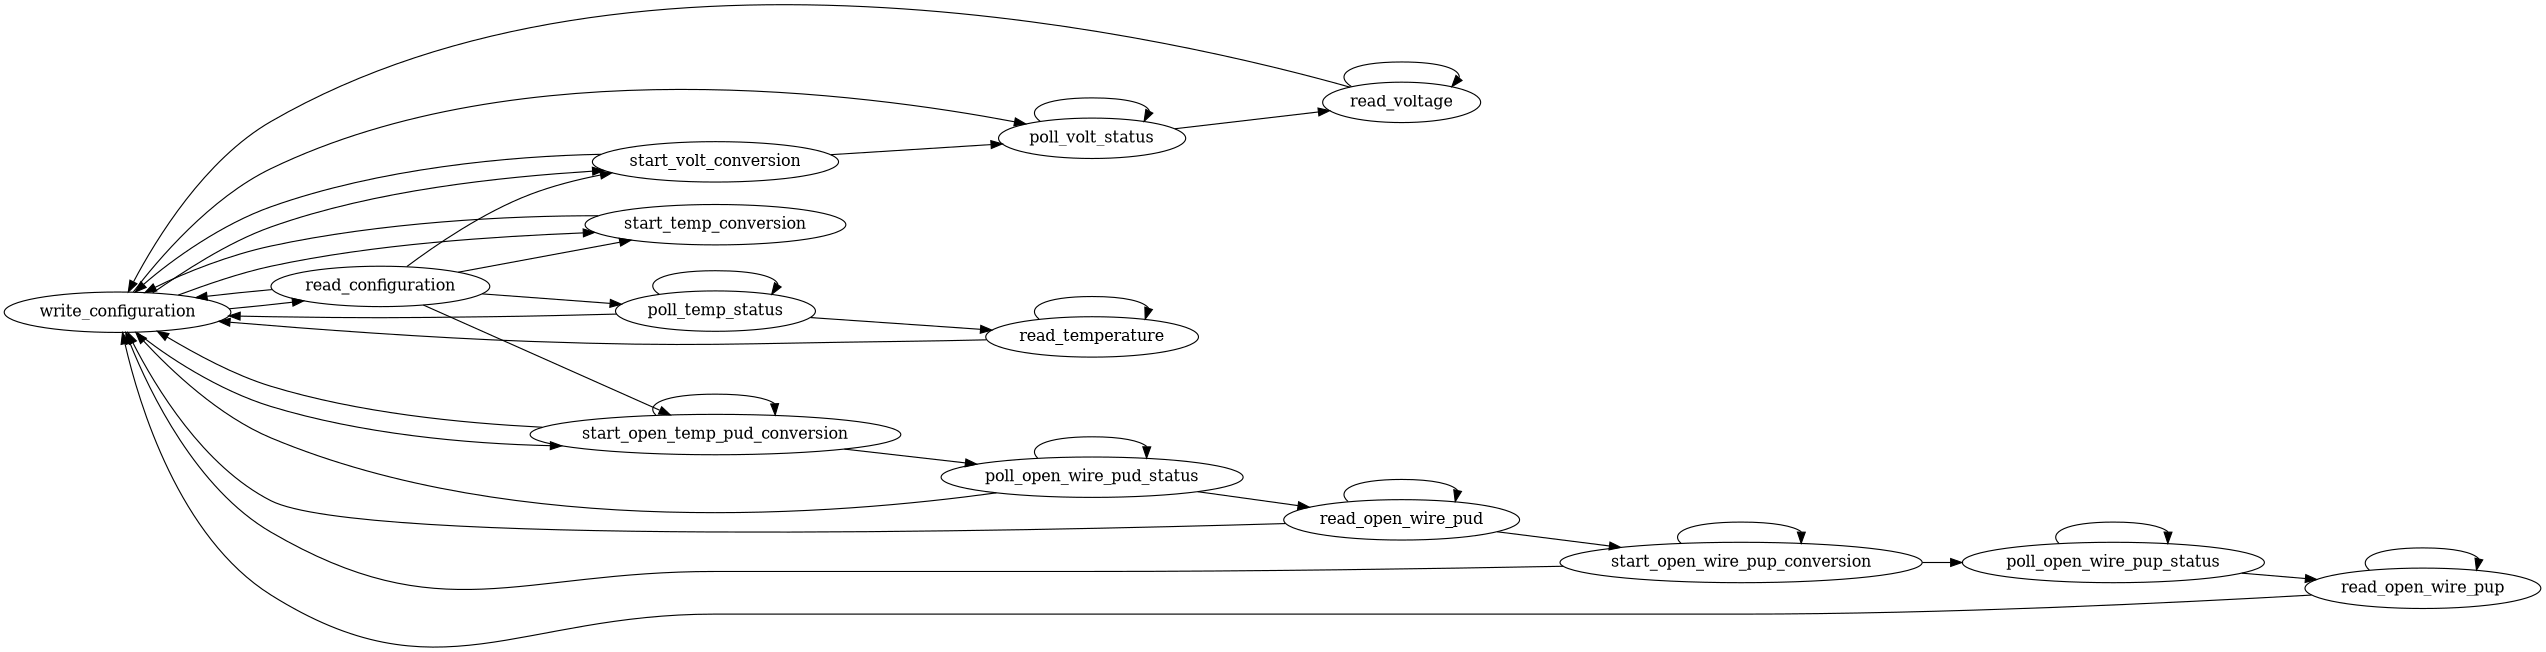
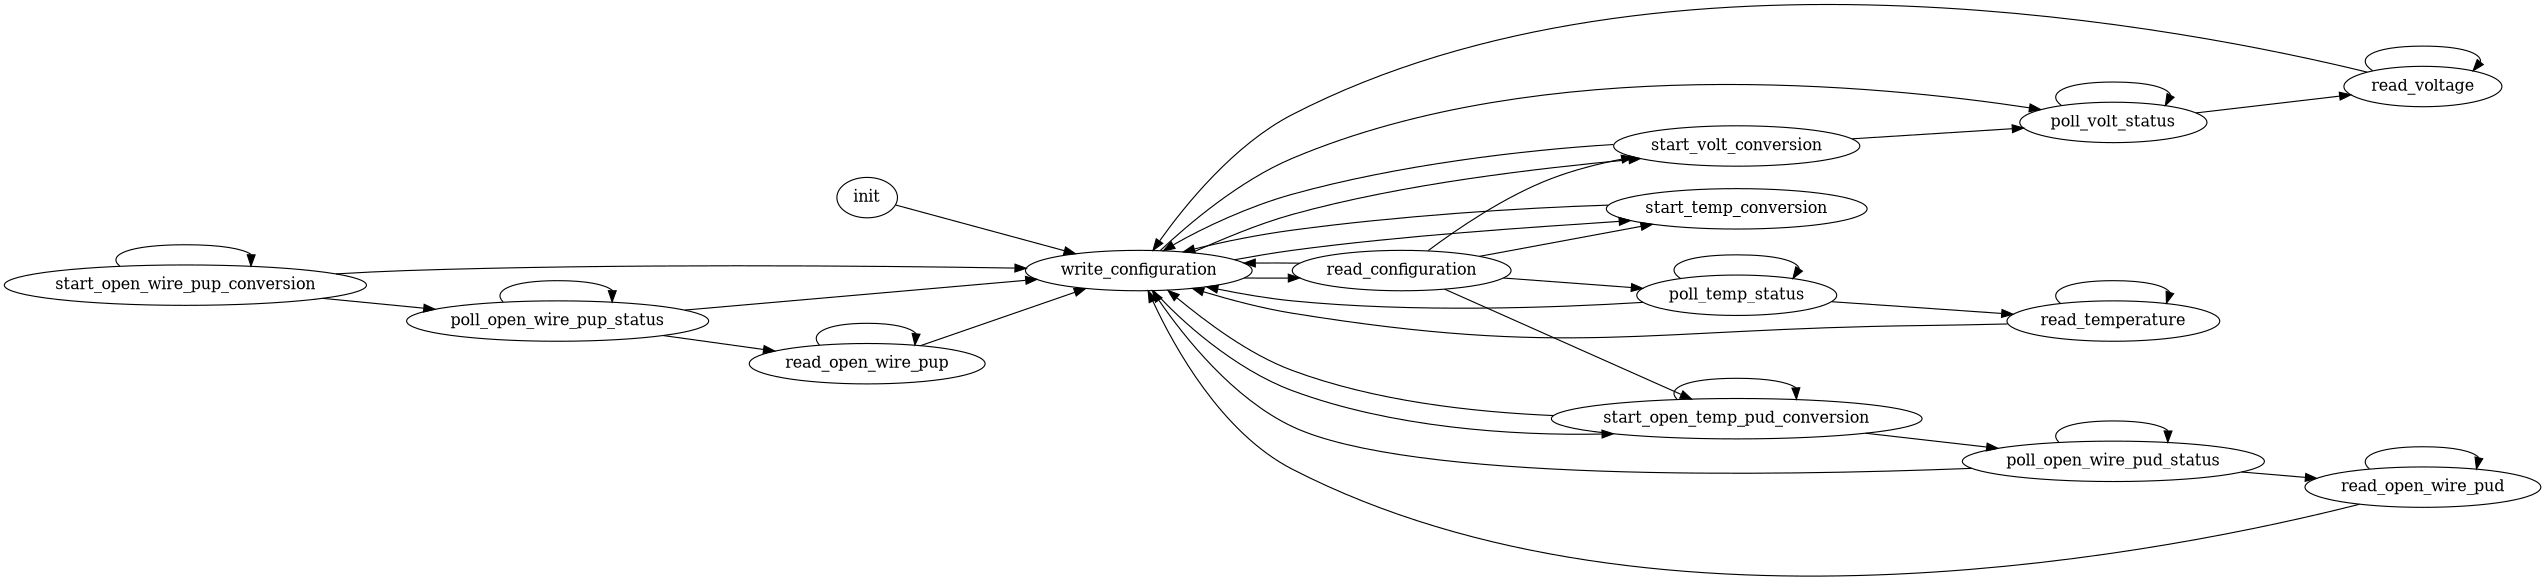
none -> (867, 198)
none -> (855, 295)
(1553, 539) -> none
